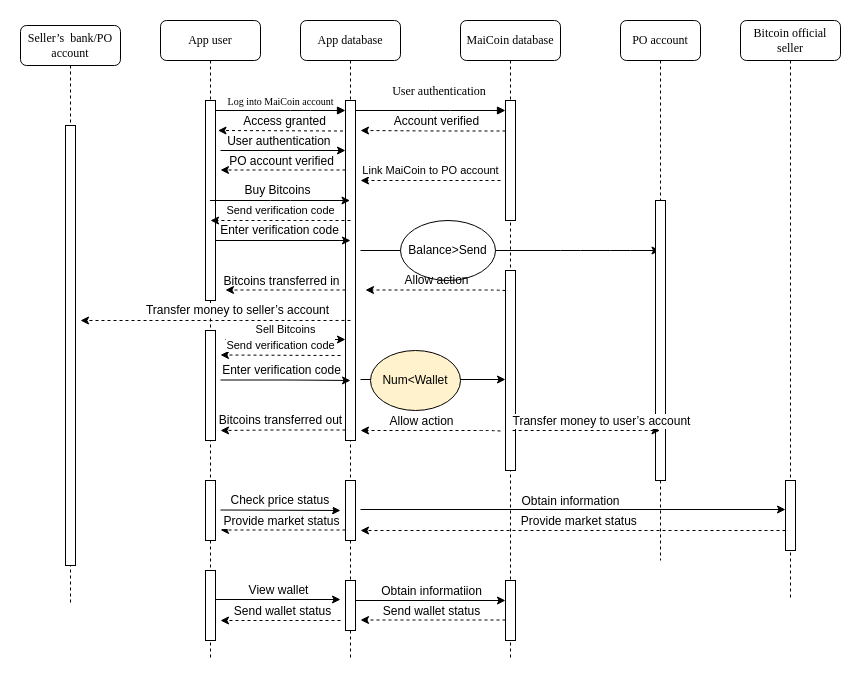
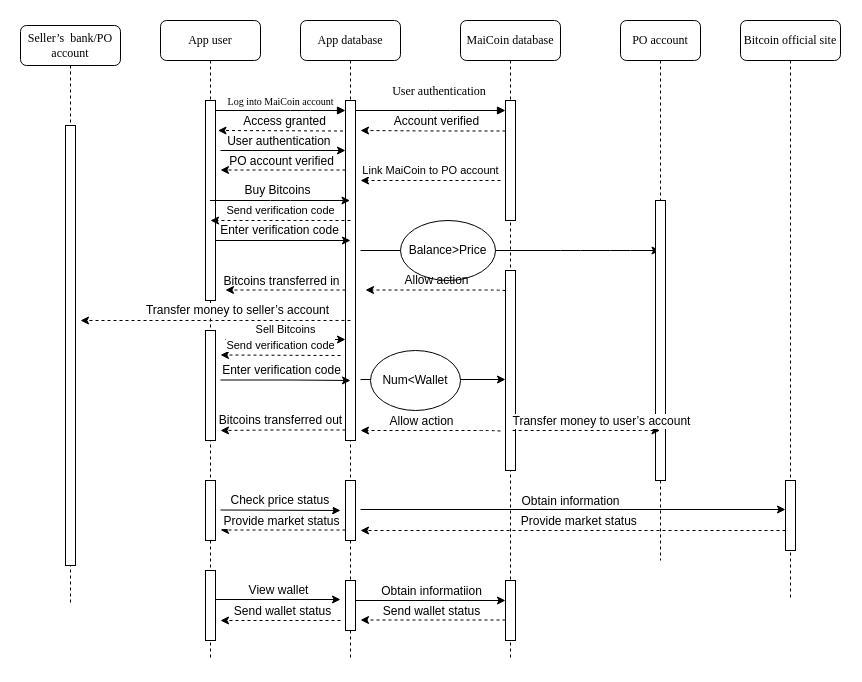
(791, 41) -> (791, 41)
(448, 251) -> (448, 251)
(416, 381) -> (416, 381)
